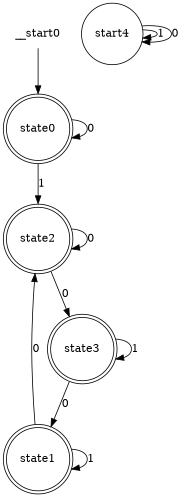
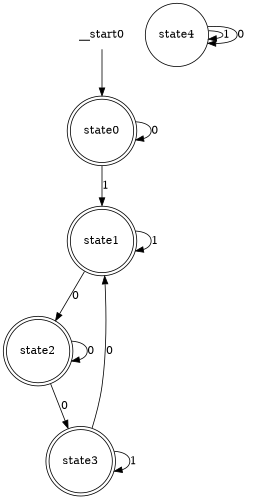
(112, 34) -> (177, 35)
(38, 180) -> (102, 182)
